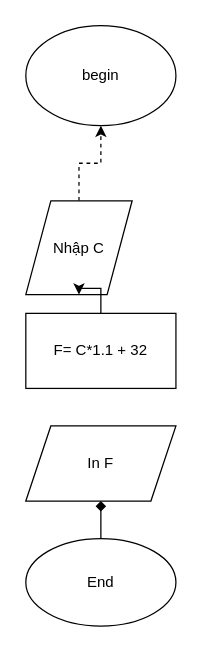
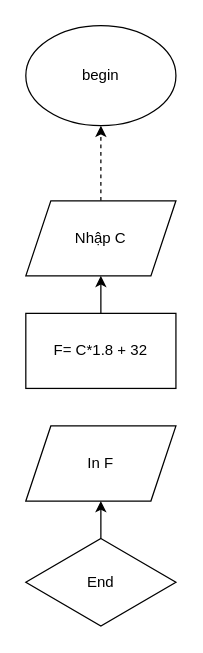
(79, 248) -> (101, 238)
(101, 351) -> (101, 351)
(101, 511) -> (101, 511)
(101, 582) -> (101, 582)
